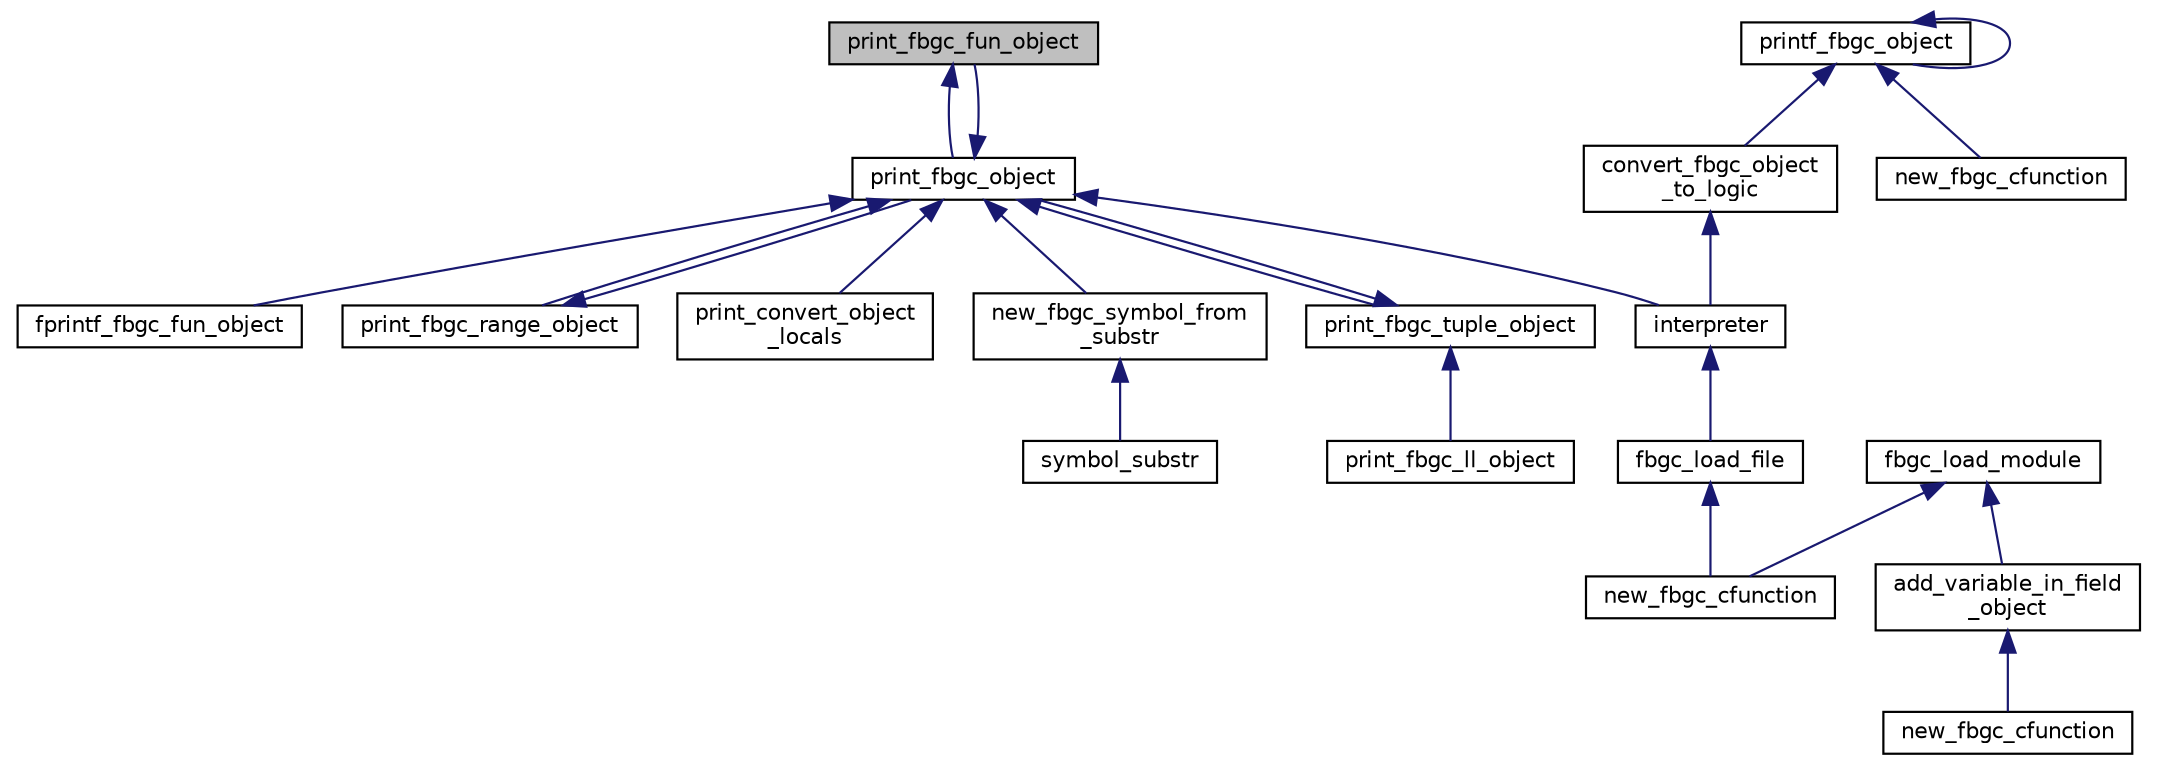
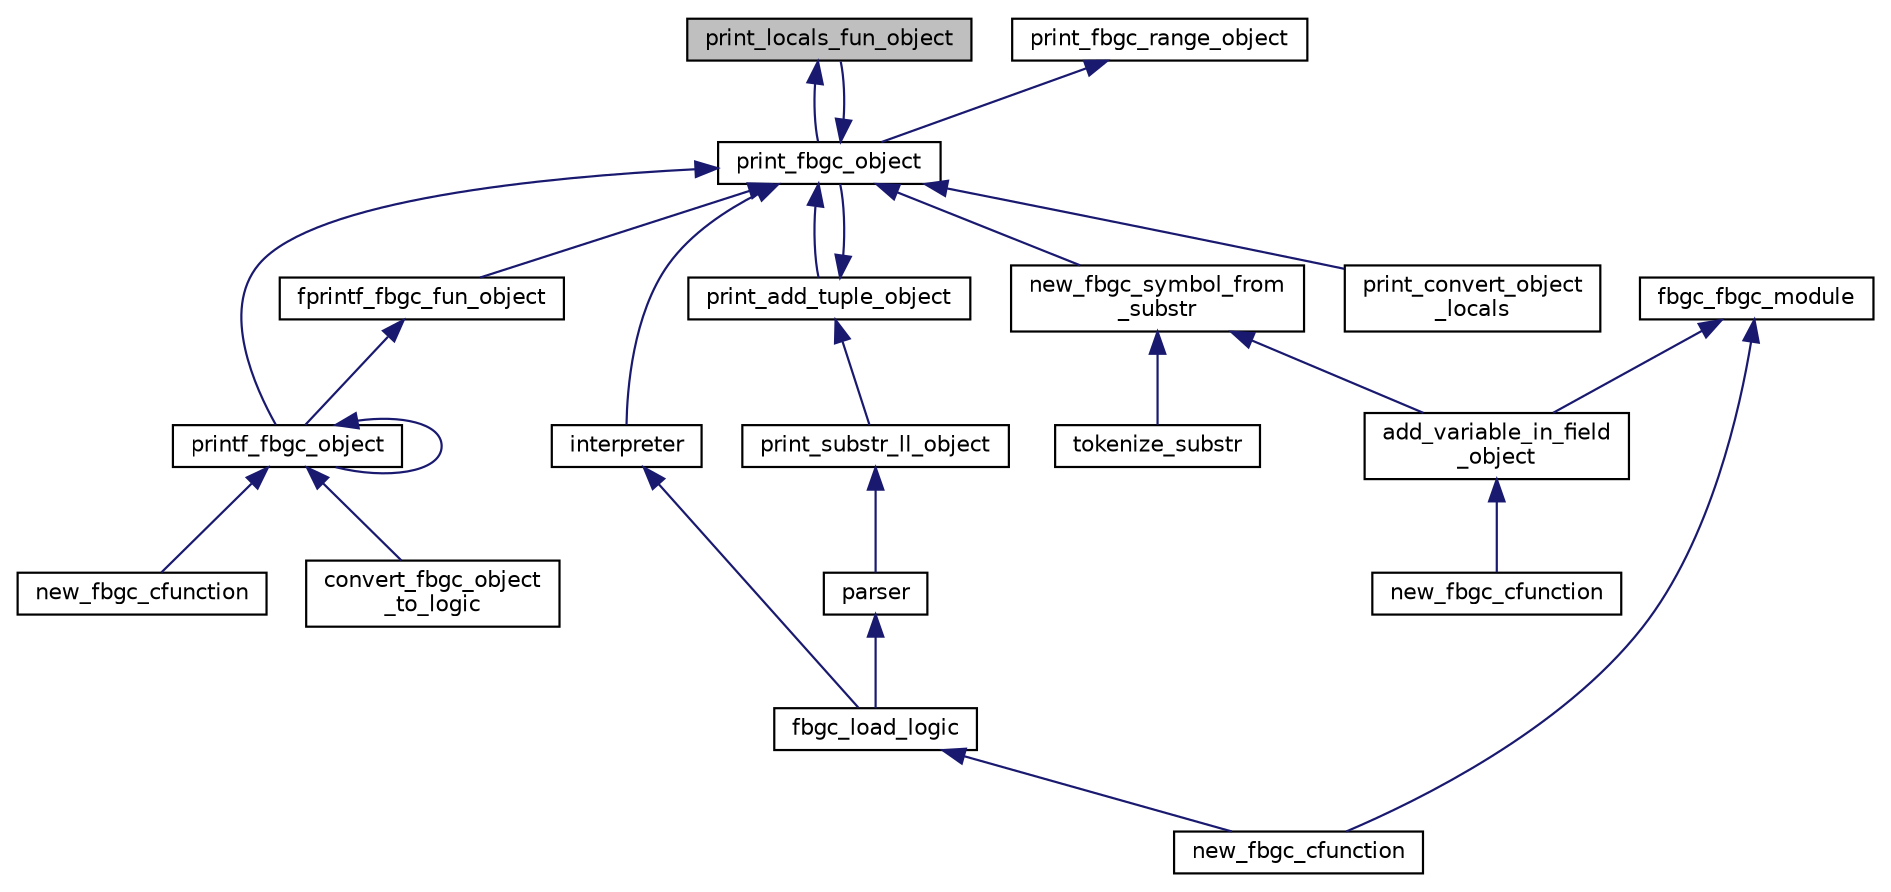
(964, 43) -> (829, 40)
(705, 255) -> (386, 207)
(1710, 270) -> none
(1451, 326) -> (829, 298)
none -> (1338, 377)
none -> (347, 381)
(1120, 462) -> (1158, 446)
(1451, 462) -> (876, 446)
(1710, 462) -> (876, 729)
(1984, 462) -> (1757, 298)
none -> (876, 594)
